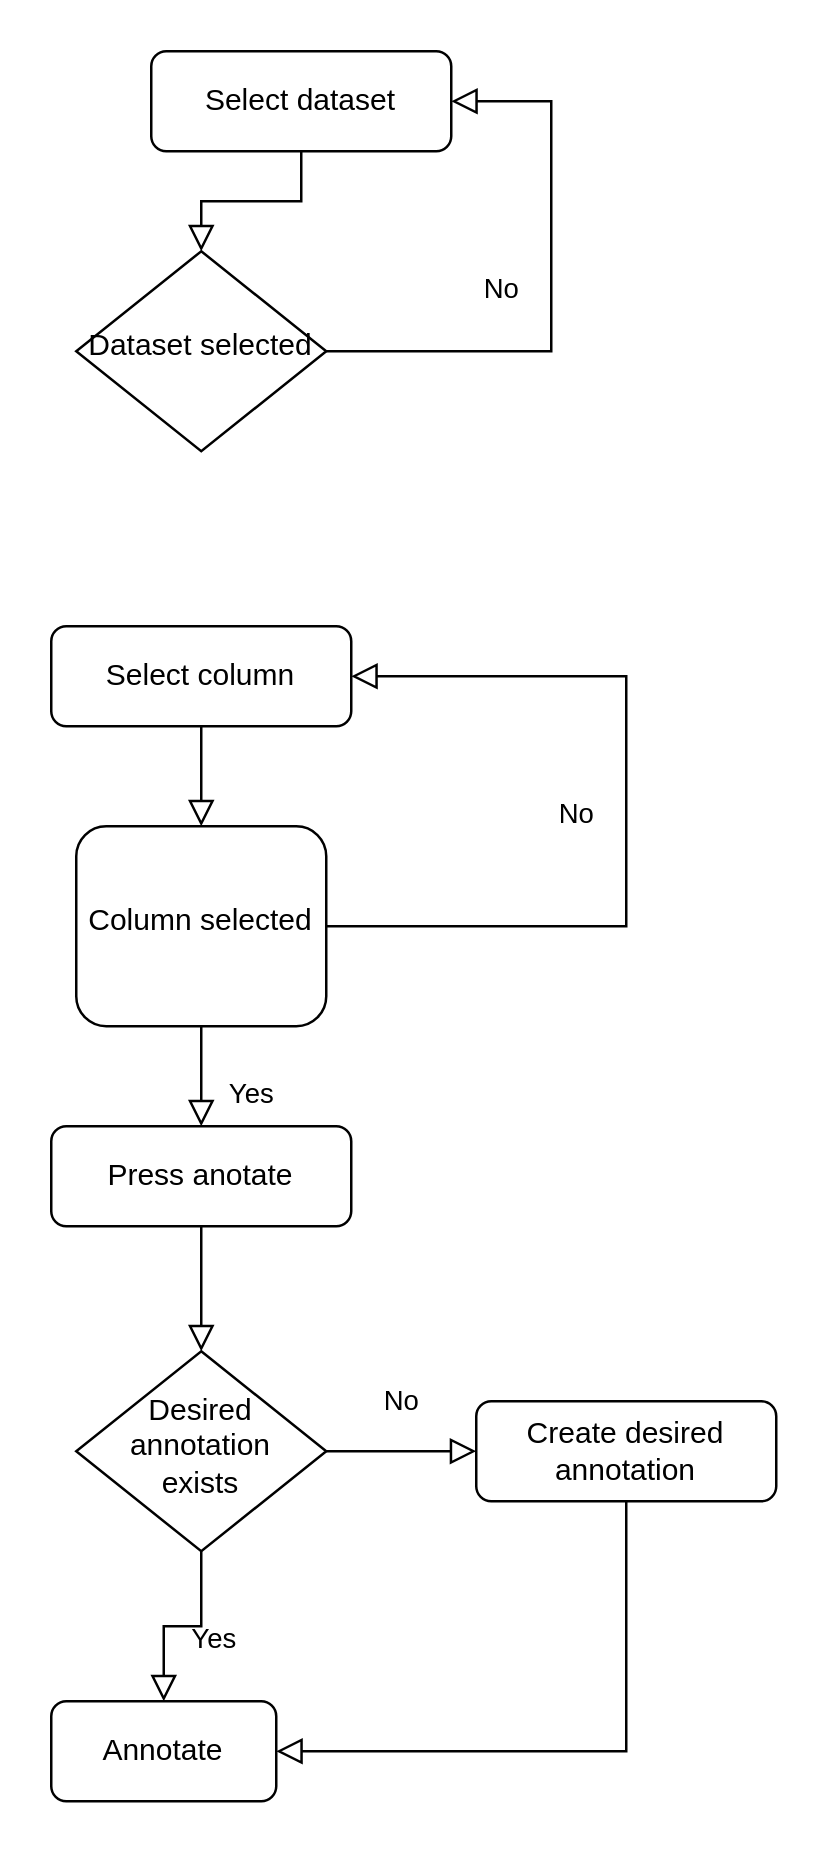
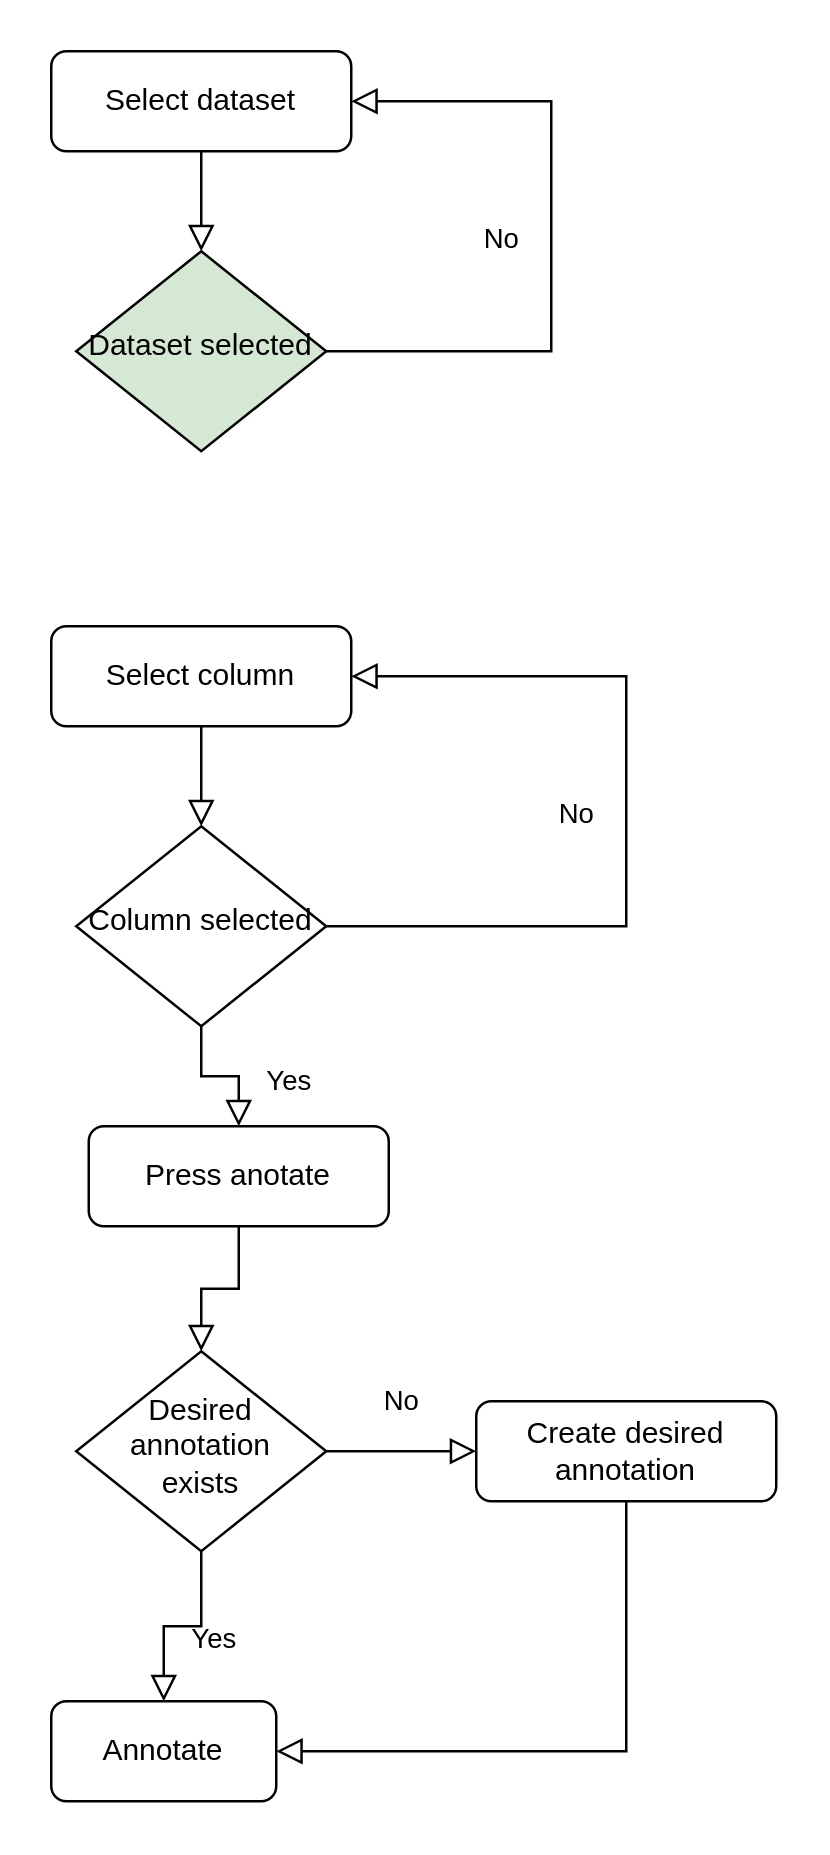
(301, 101) -> (201, 101)
(201, 351) -> (201, 351)
(201, 926) -> (201, 926)
(201, 1176) -> (239, 1176)
